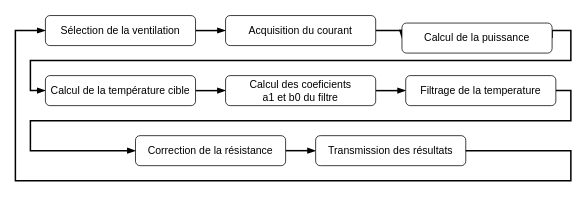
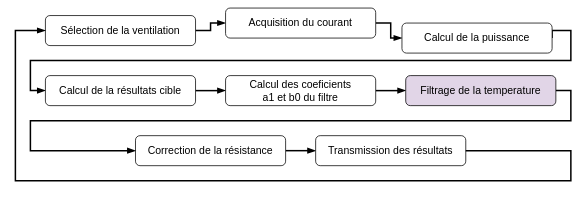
(300, 30) -> (300, 23)
(120, 90) -> (120, 90)
(480, 90) -> (480, 90)
